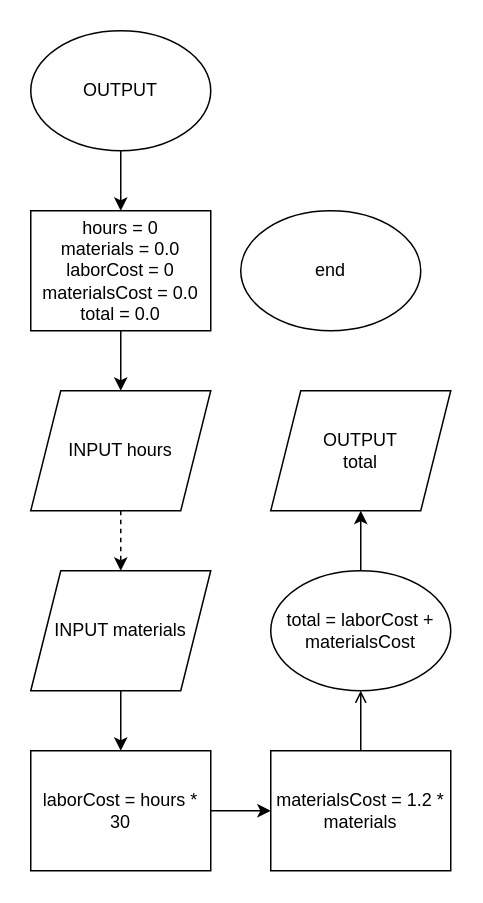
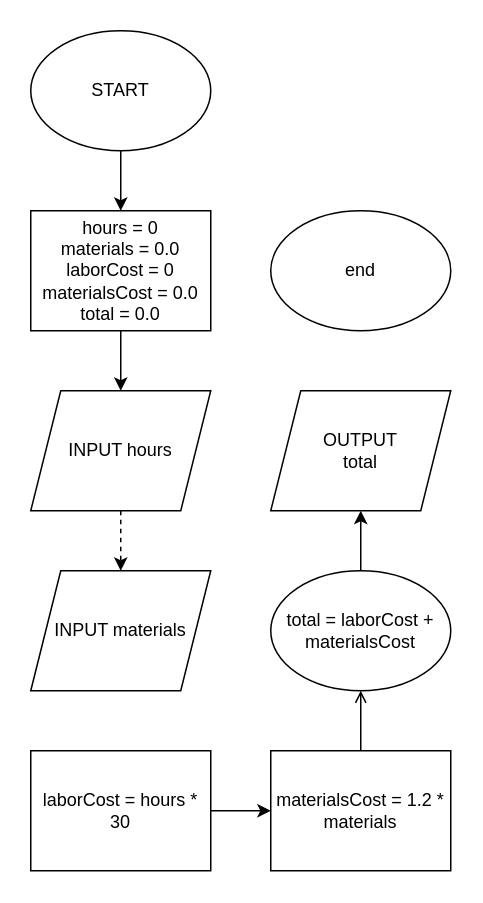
(121, 91) -> (121, 91)
(331, 271) -> (361, 271)
(121, 716) -> none
